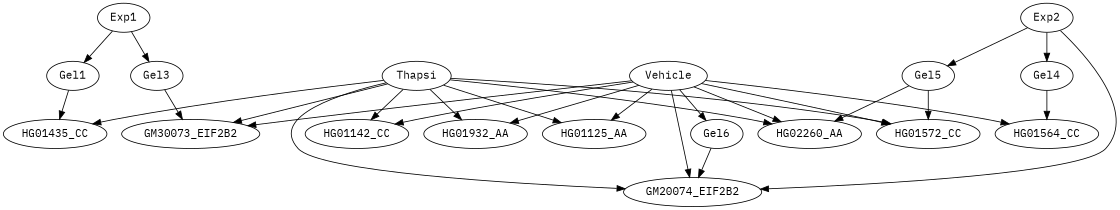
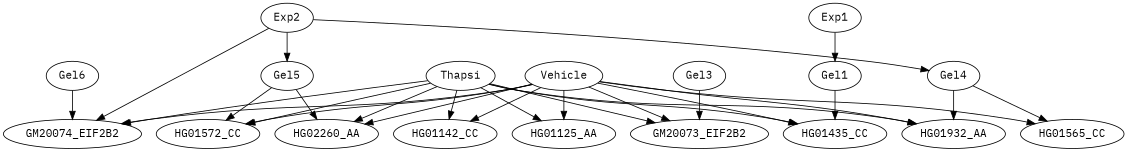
(138, 43) -> none
none -> (954, 101)
(690, 102) -> (679, 99)
(191, 134) -> (699, 134)
(1047, 134) -> (1072, 134)
